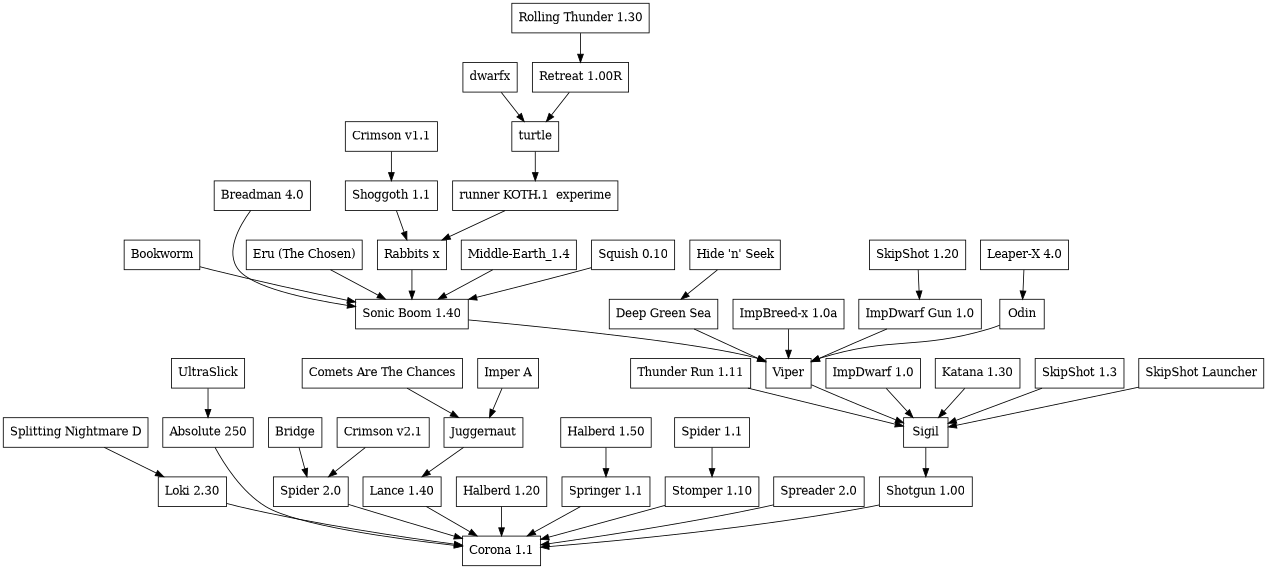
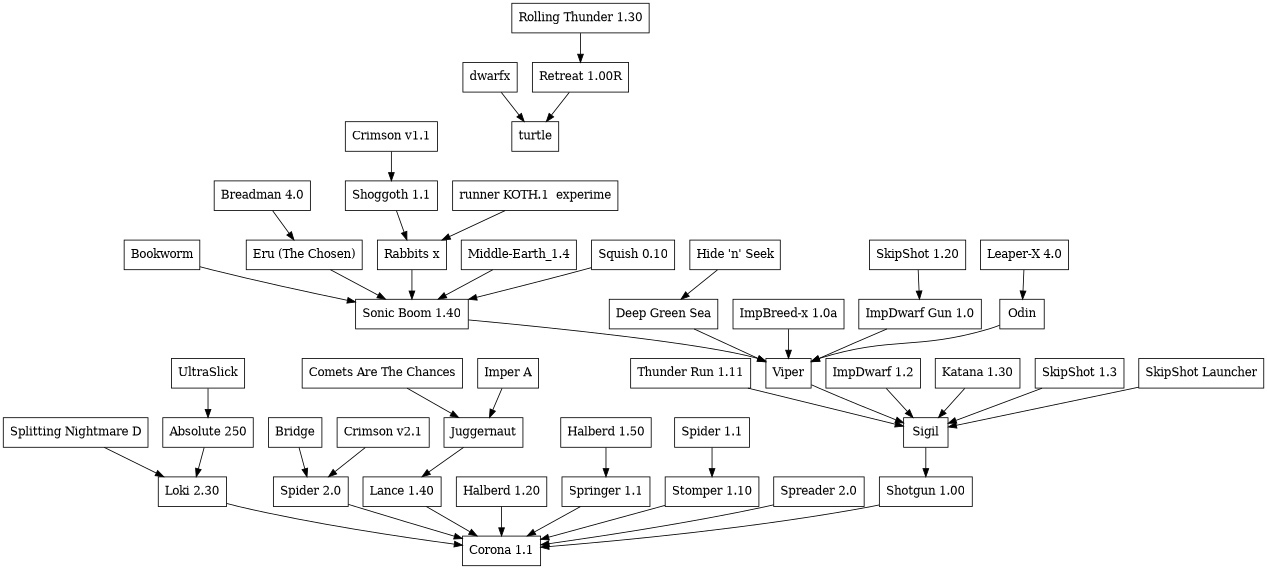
(535, 162) -> none
(281, 291) -> (281, 222)
(873, 373) -> (873, 373)
(268, 508) -> (201, 458)
